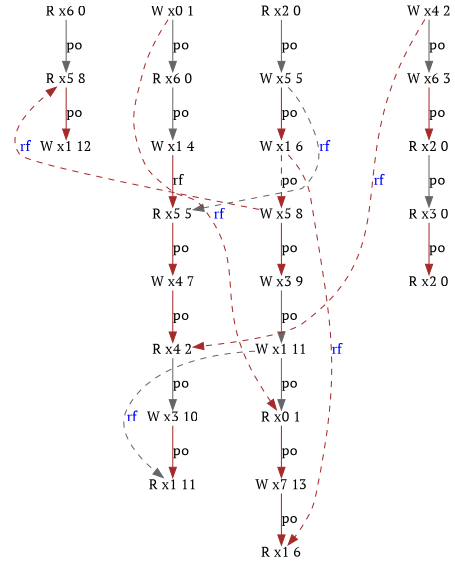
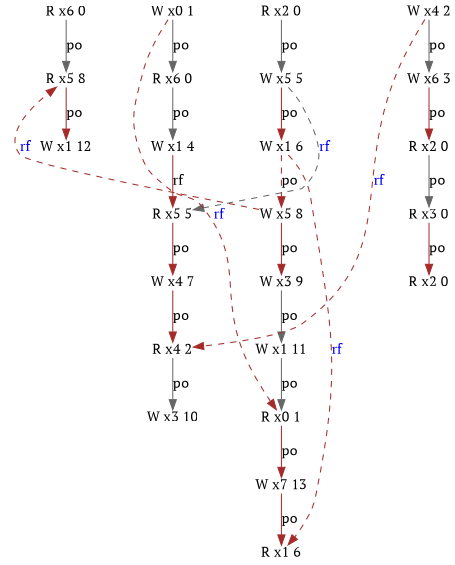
(173, 485) -> none
